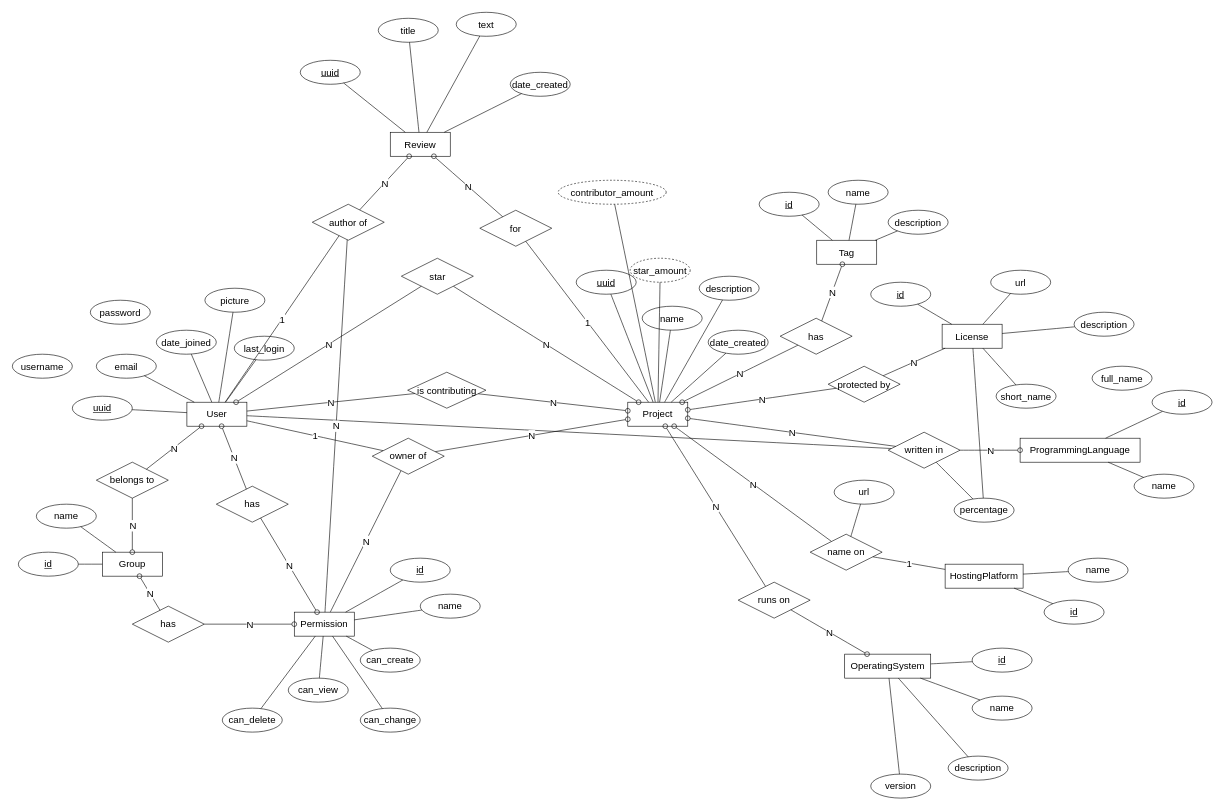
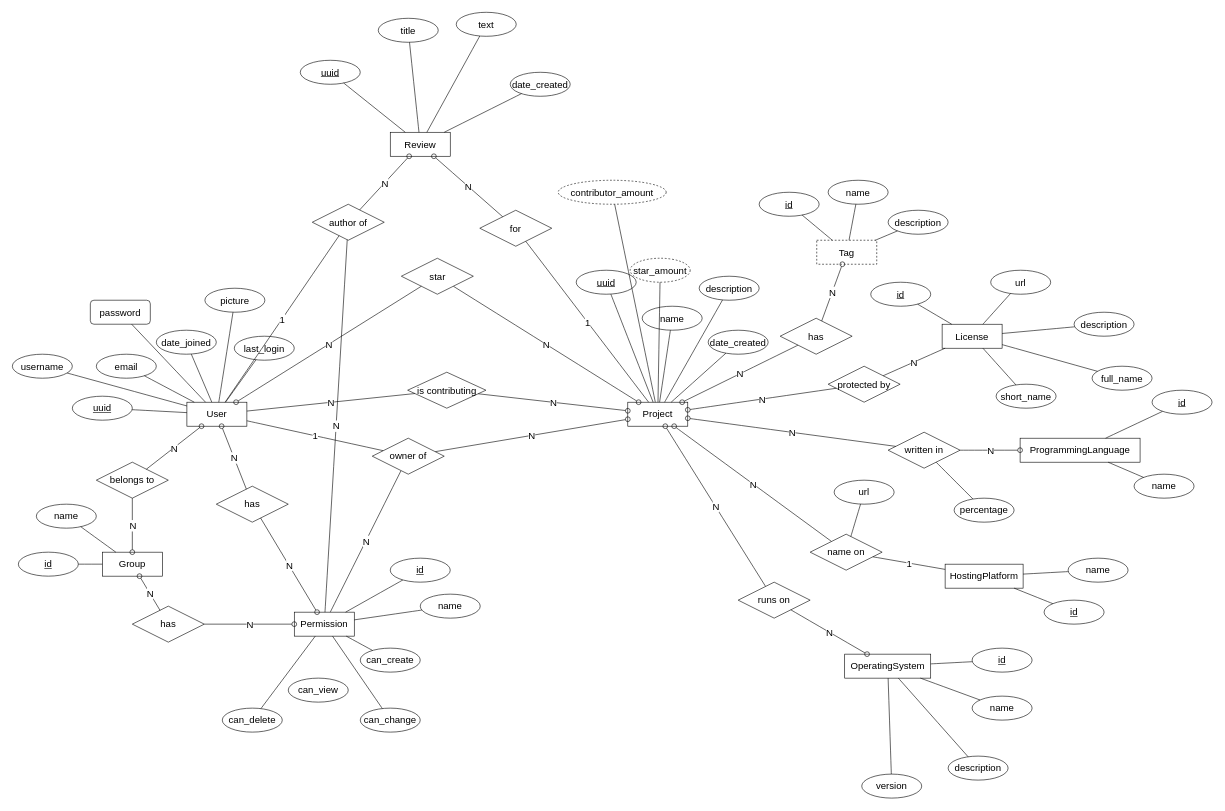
(847, 252) -> (847, 252)
(120, 312) -> (120, 312)
none -> (128, 390)
(397, 423) -> (168, 363)
(978, 424) -> (1051, 358)
(321, 657) -> none
(901, 786) -> (892, 786)
